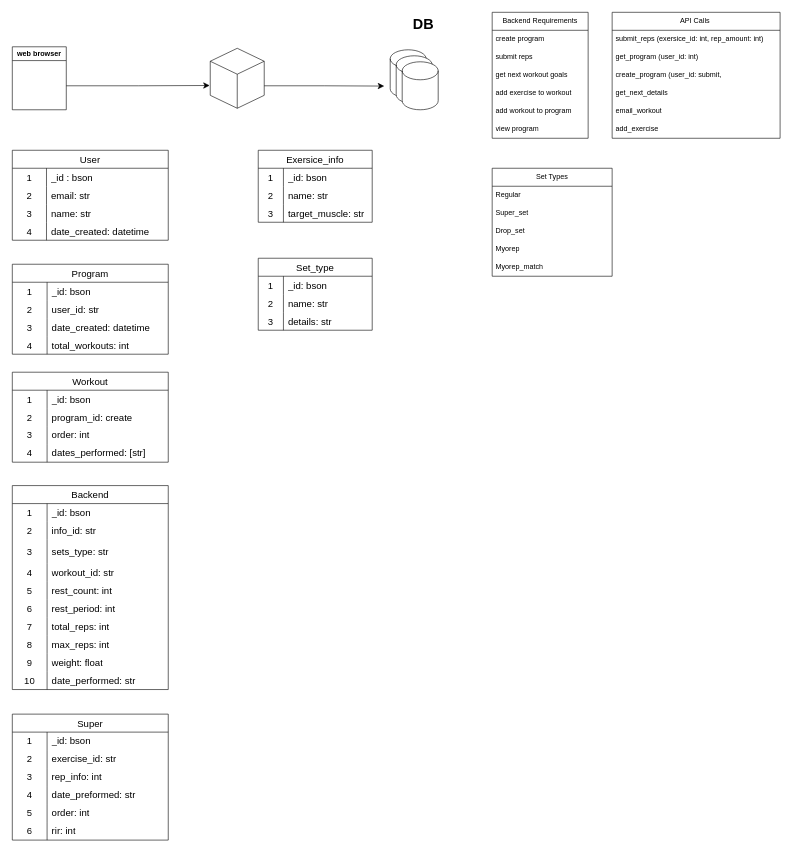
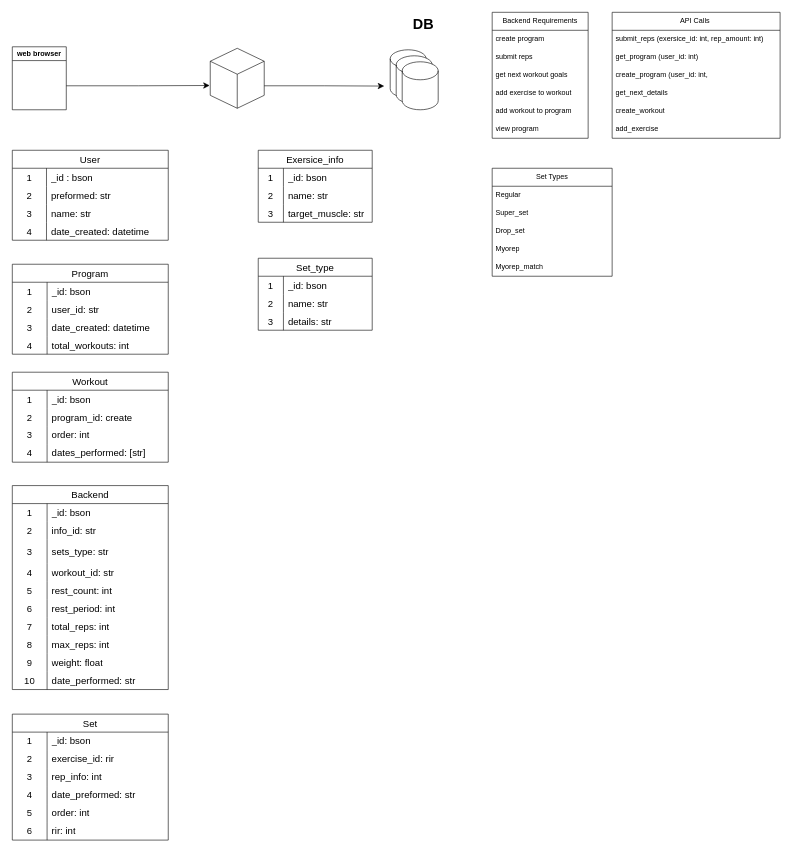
(675, 75) -> (669, 75)
(640, 111) -> (644, 111)
(73, 195) -> (86, 195)
(90, 724) -> (90, 724)
(90, 759) -> (89, 759)
